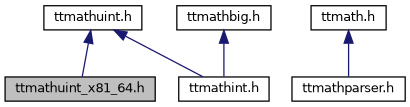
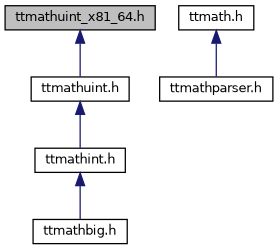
(85, 60) -> (80, 60)
(224, 60) -> (80, 203)
